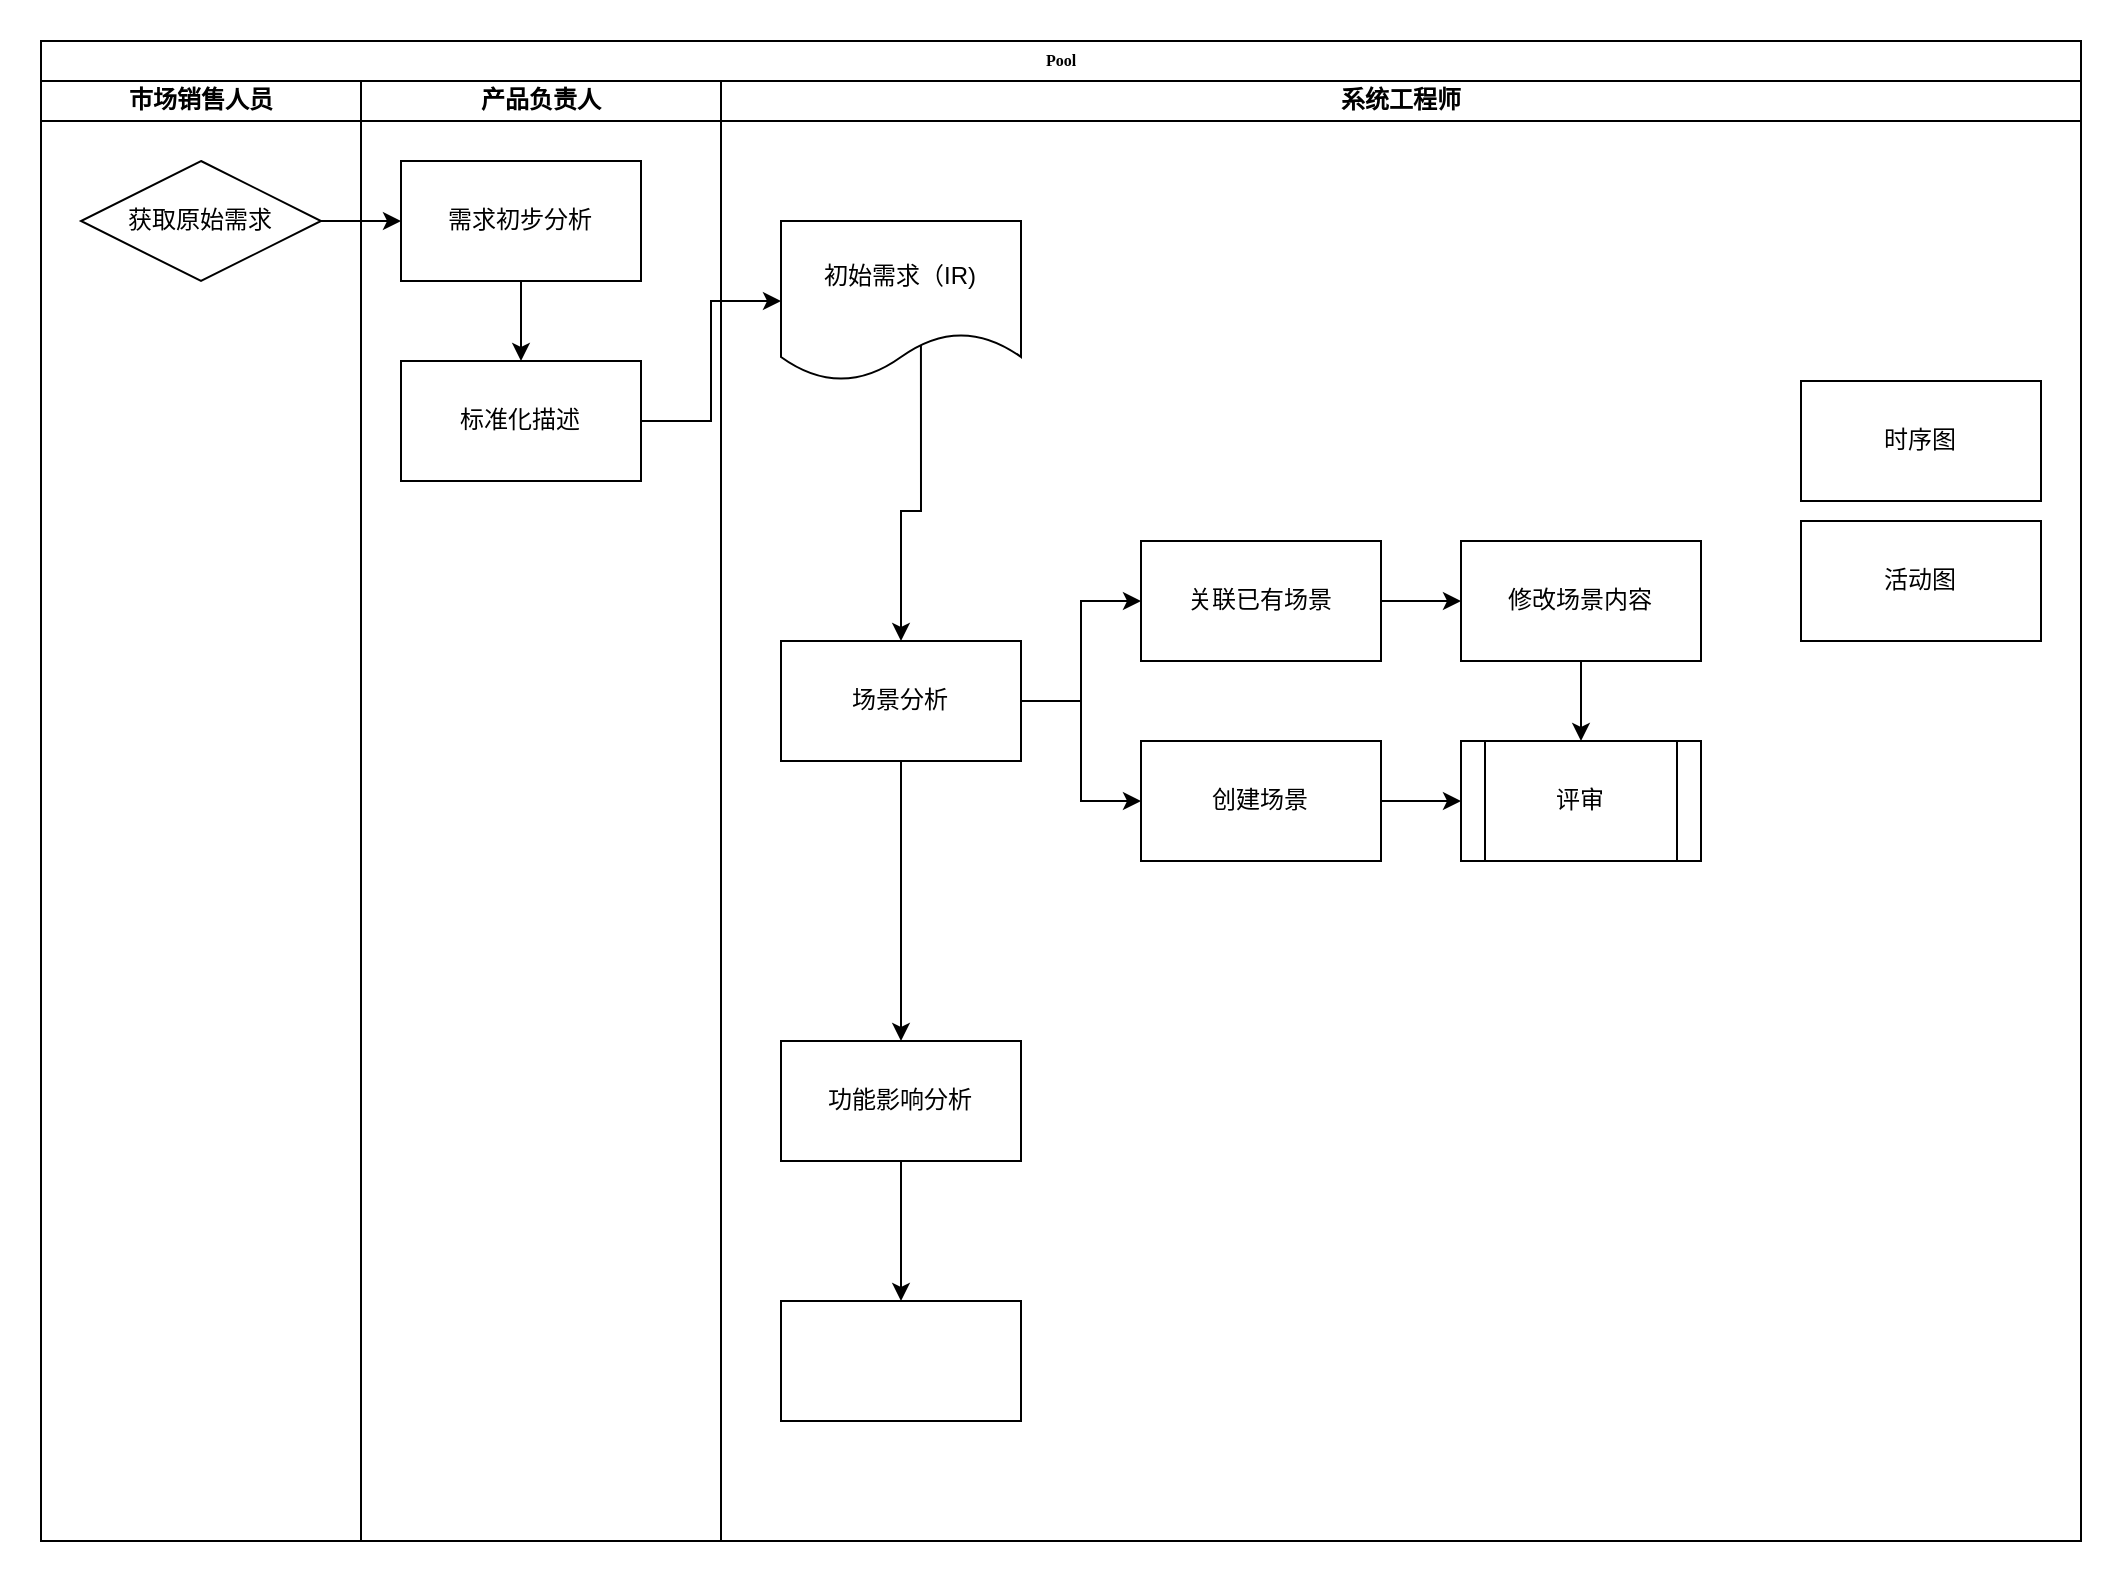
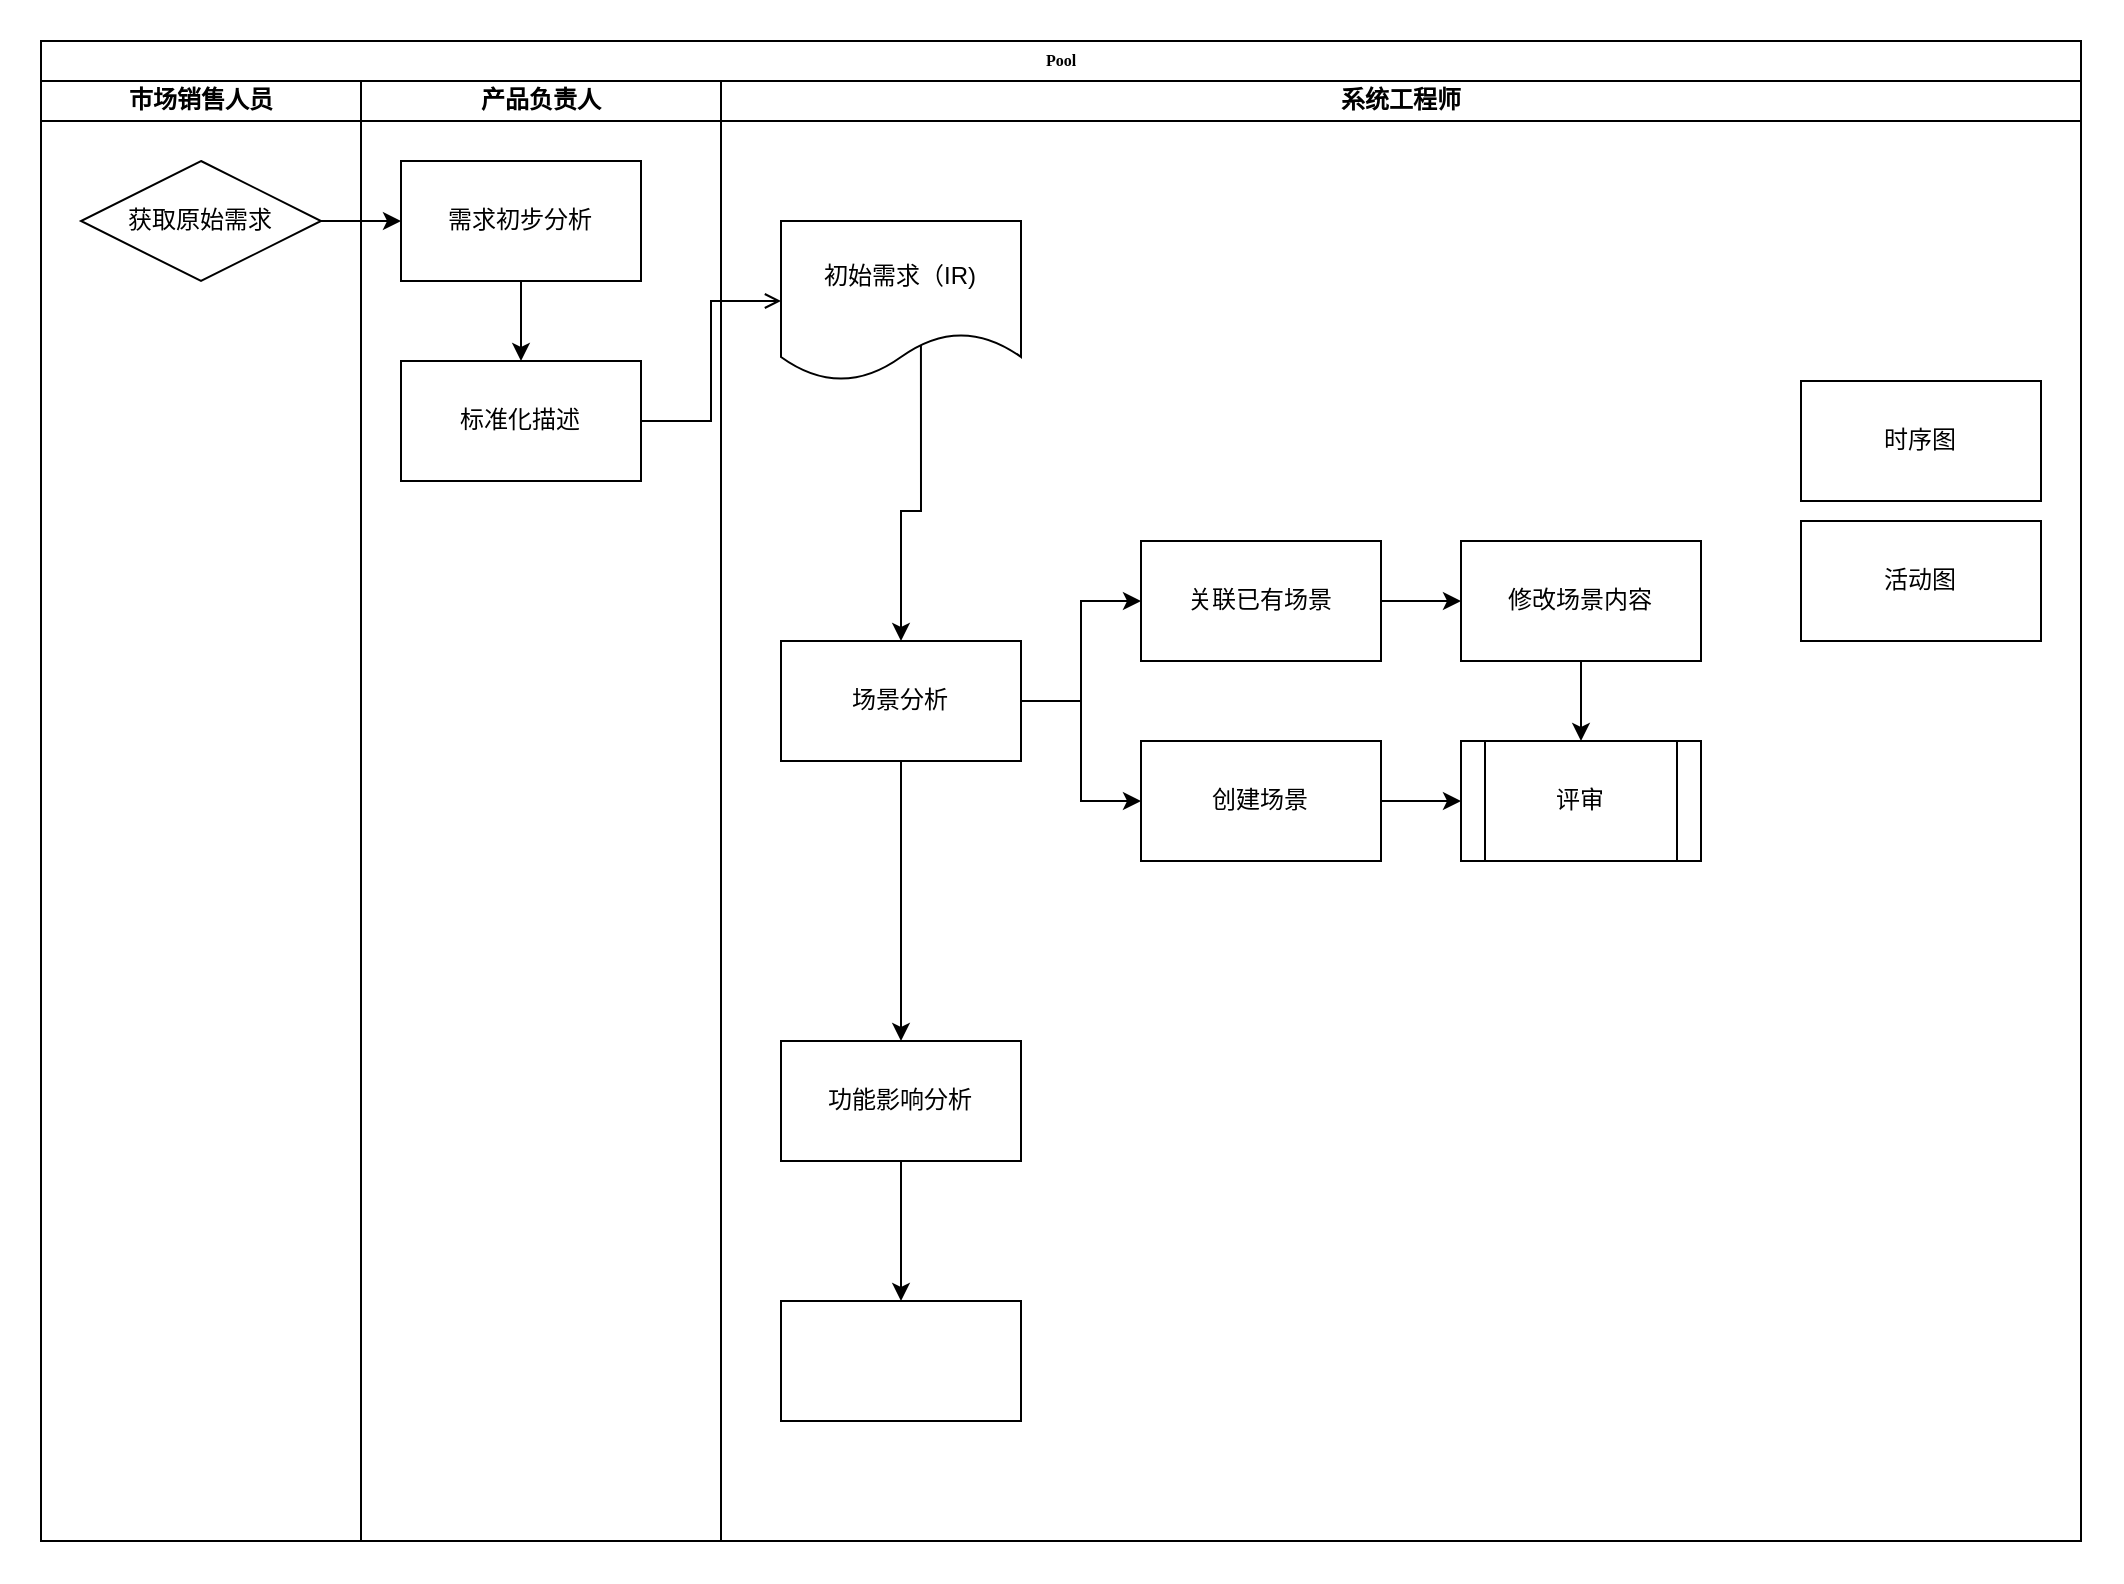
(766, 301) -> (768, 301)
